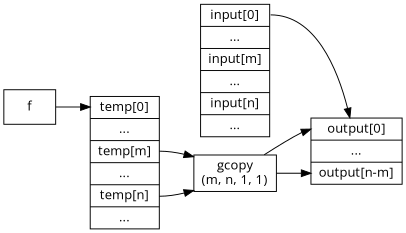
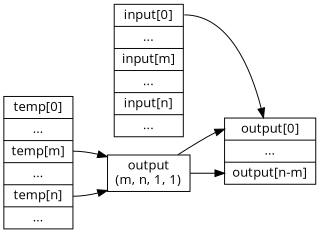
(30, 107) -> none
(235, 173) -> (149, 173)
